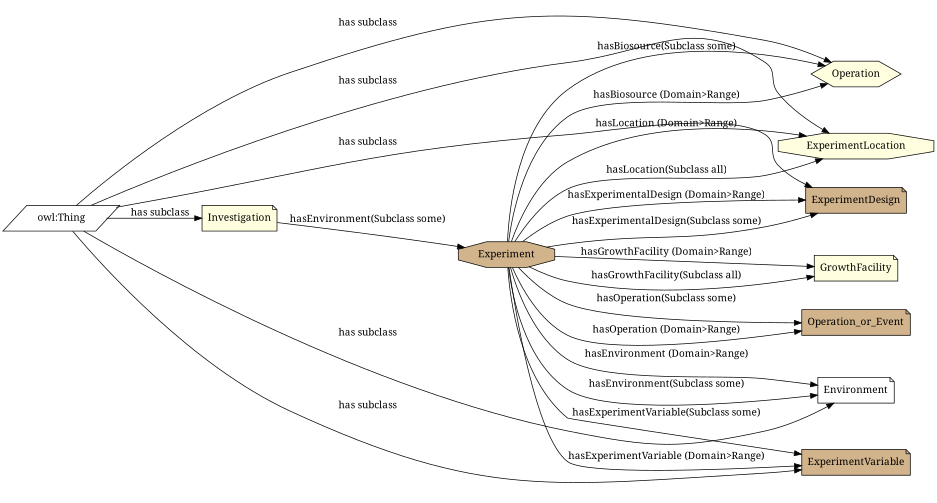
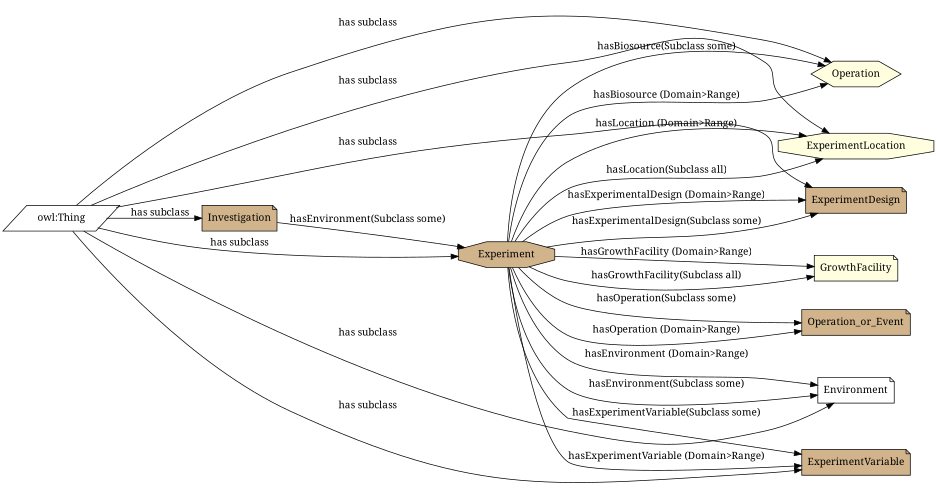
(240, 218) -> (240, 218)
none -> (273, 254)
